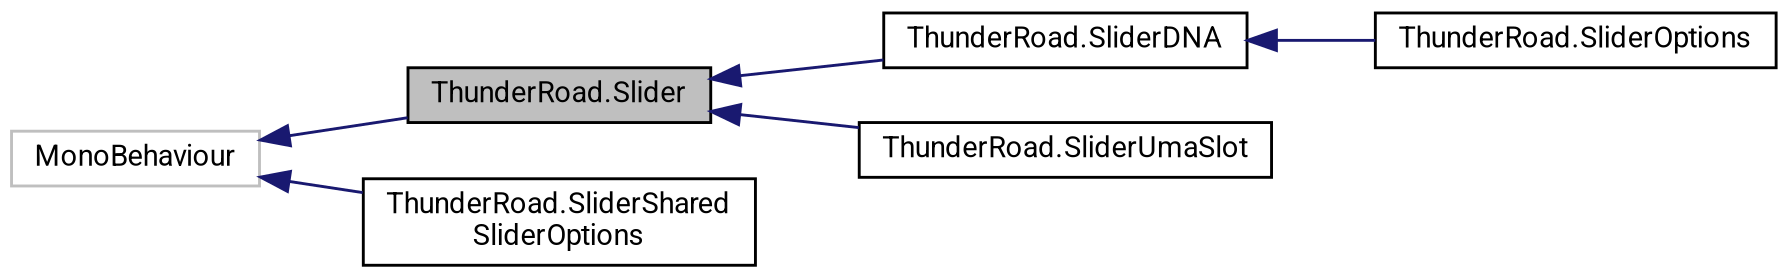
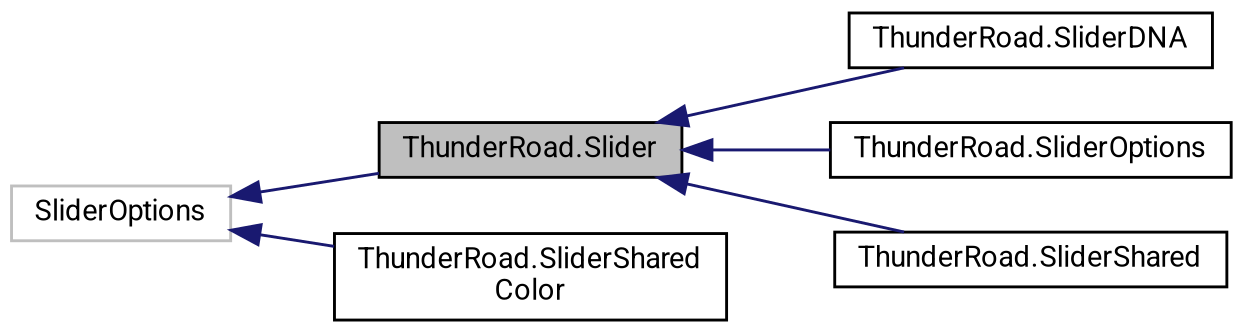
(1326, 40) -> (771, 150)
(1065, 150) -> (1031, 260)
(136, 159) -> (121, 213)
(559, 222) -> (531, 277)
